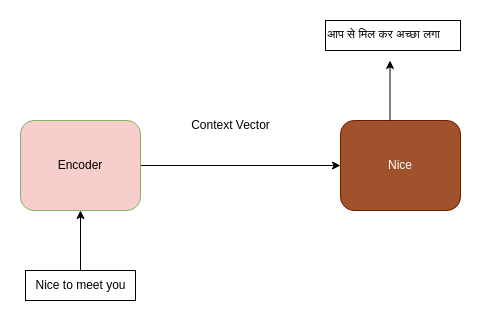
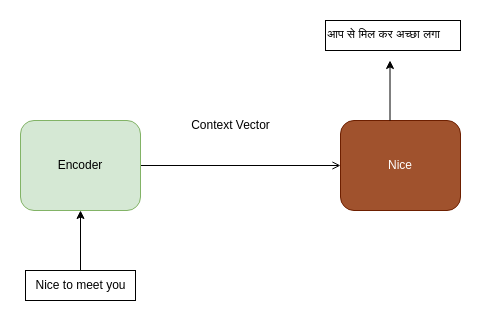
(81, 166) -> (81, 166)
(332, 166) -> (333, 166)
